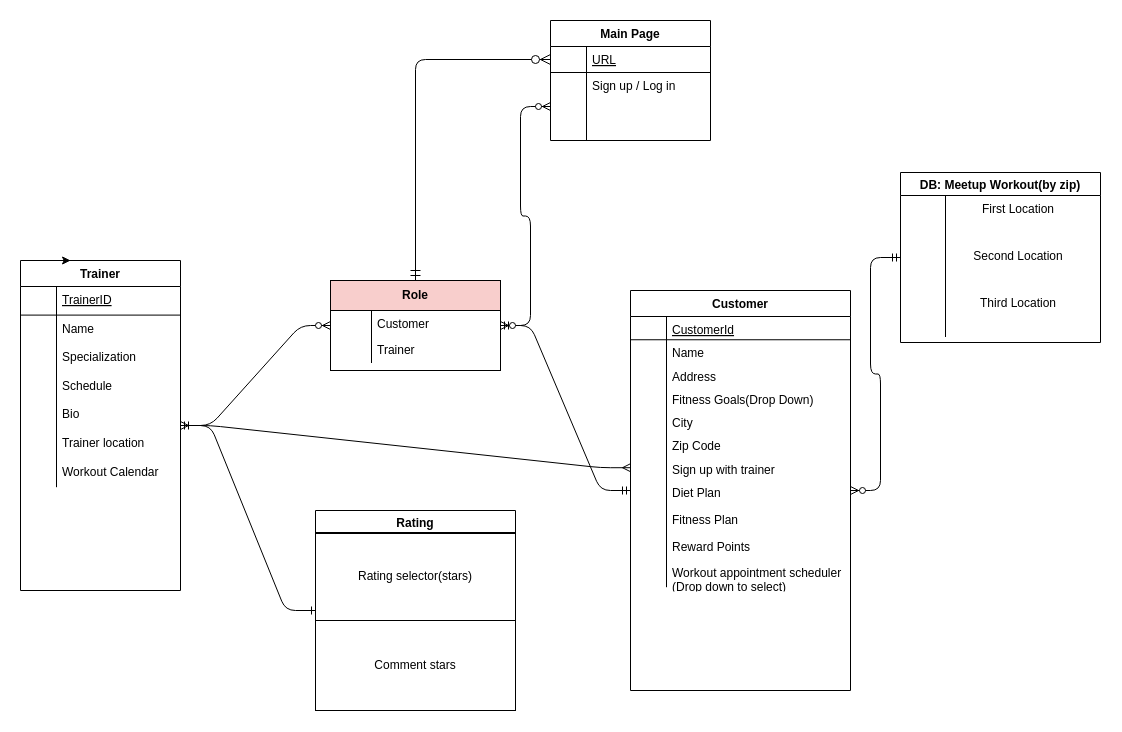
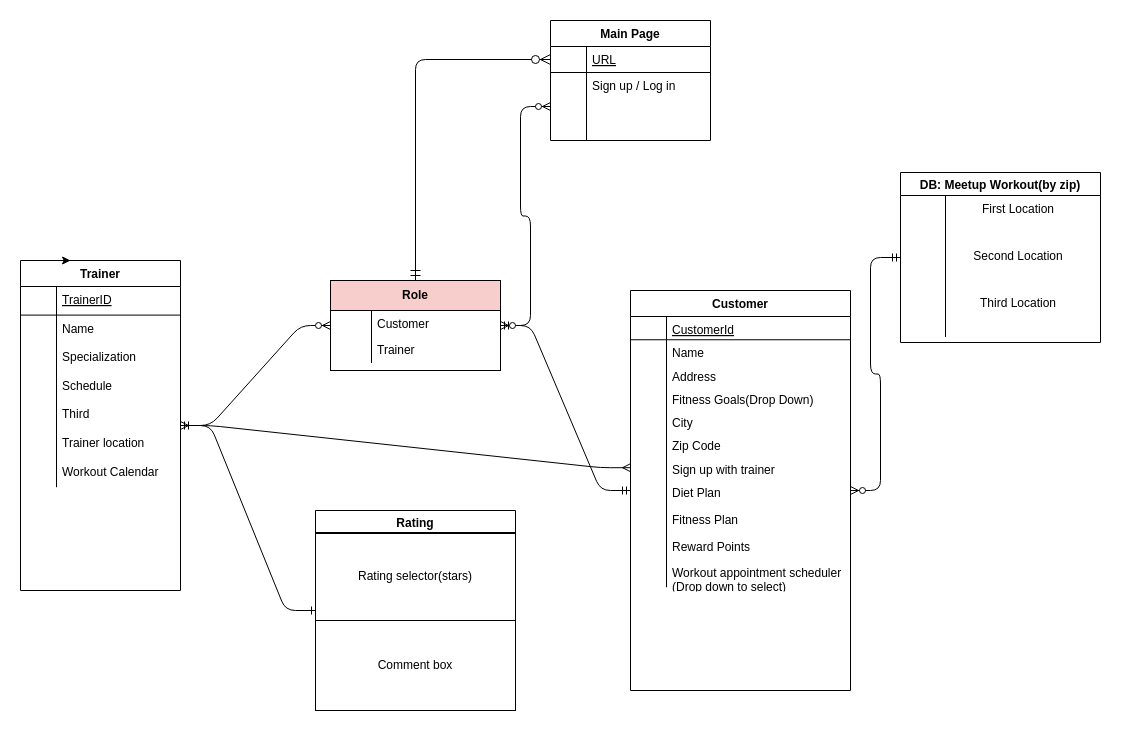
(71, 414) -> (77, 414)
(416, 666) -> (416, 666)
